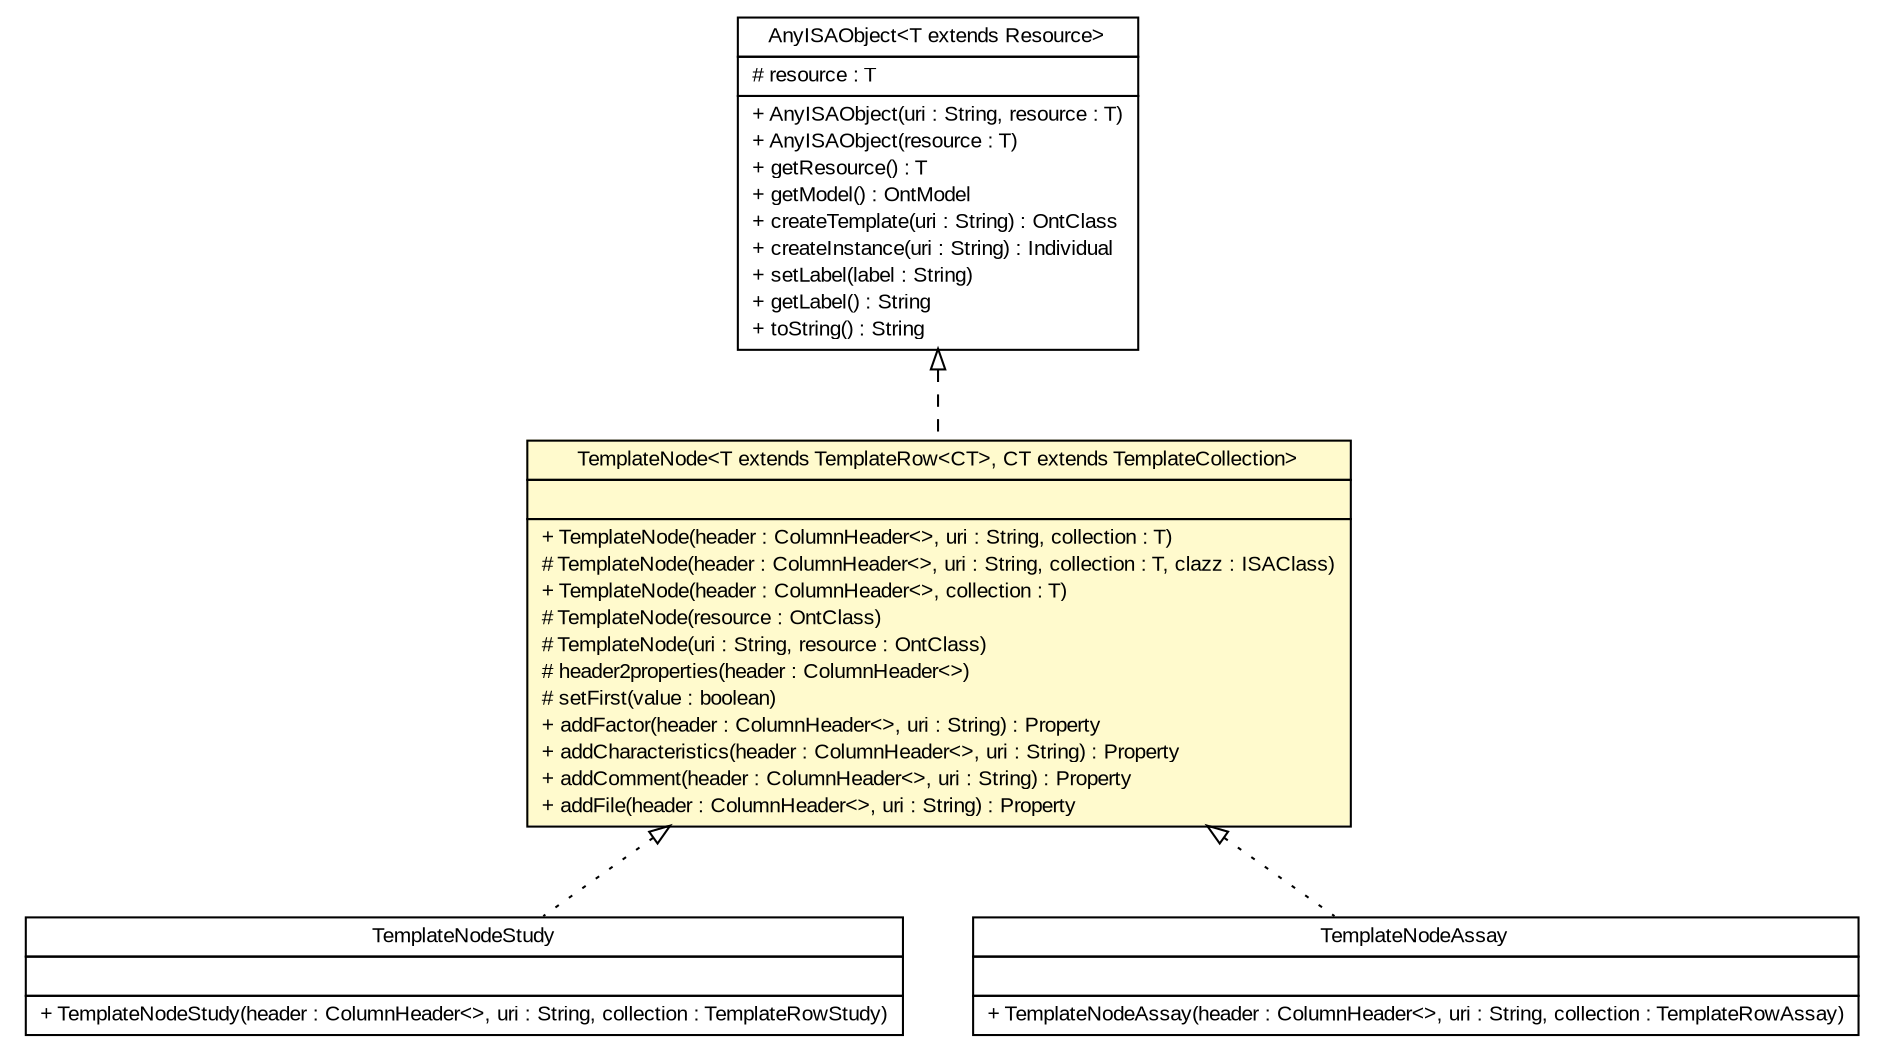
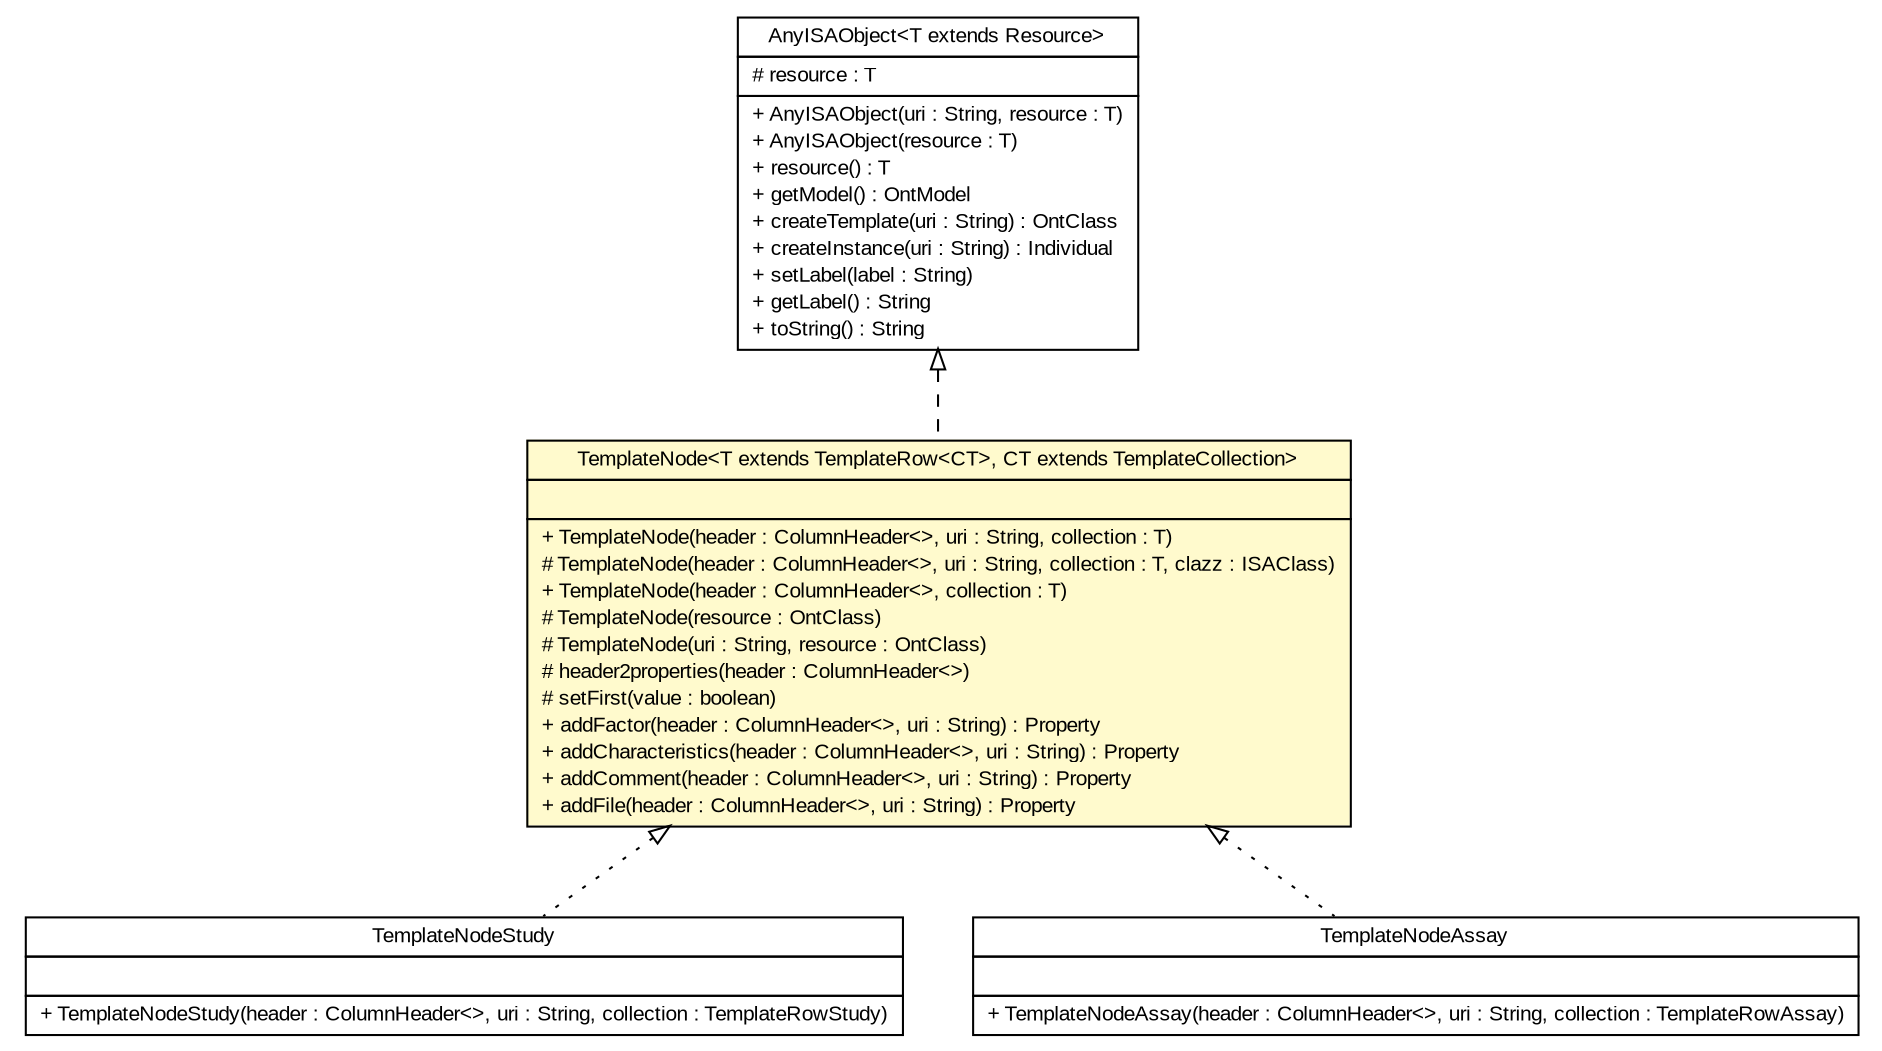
(840, 168) -> (821, 168)
